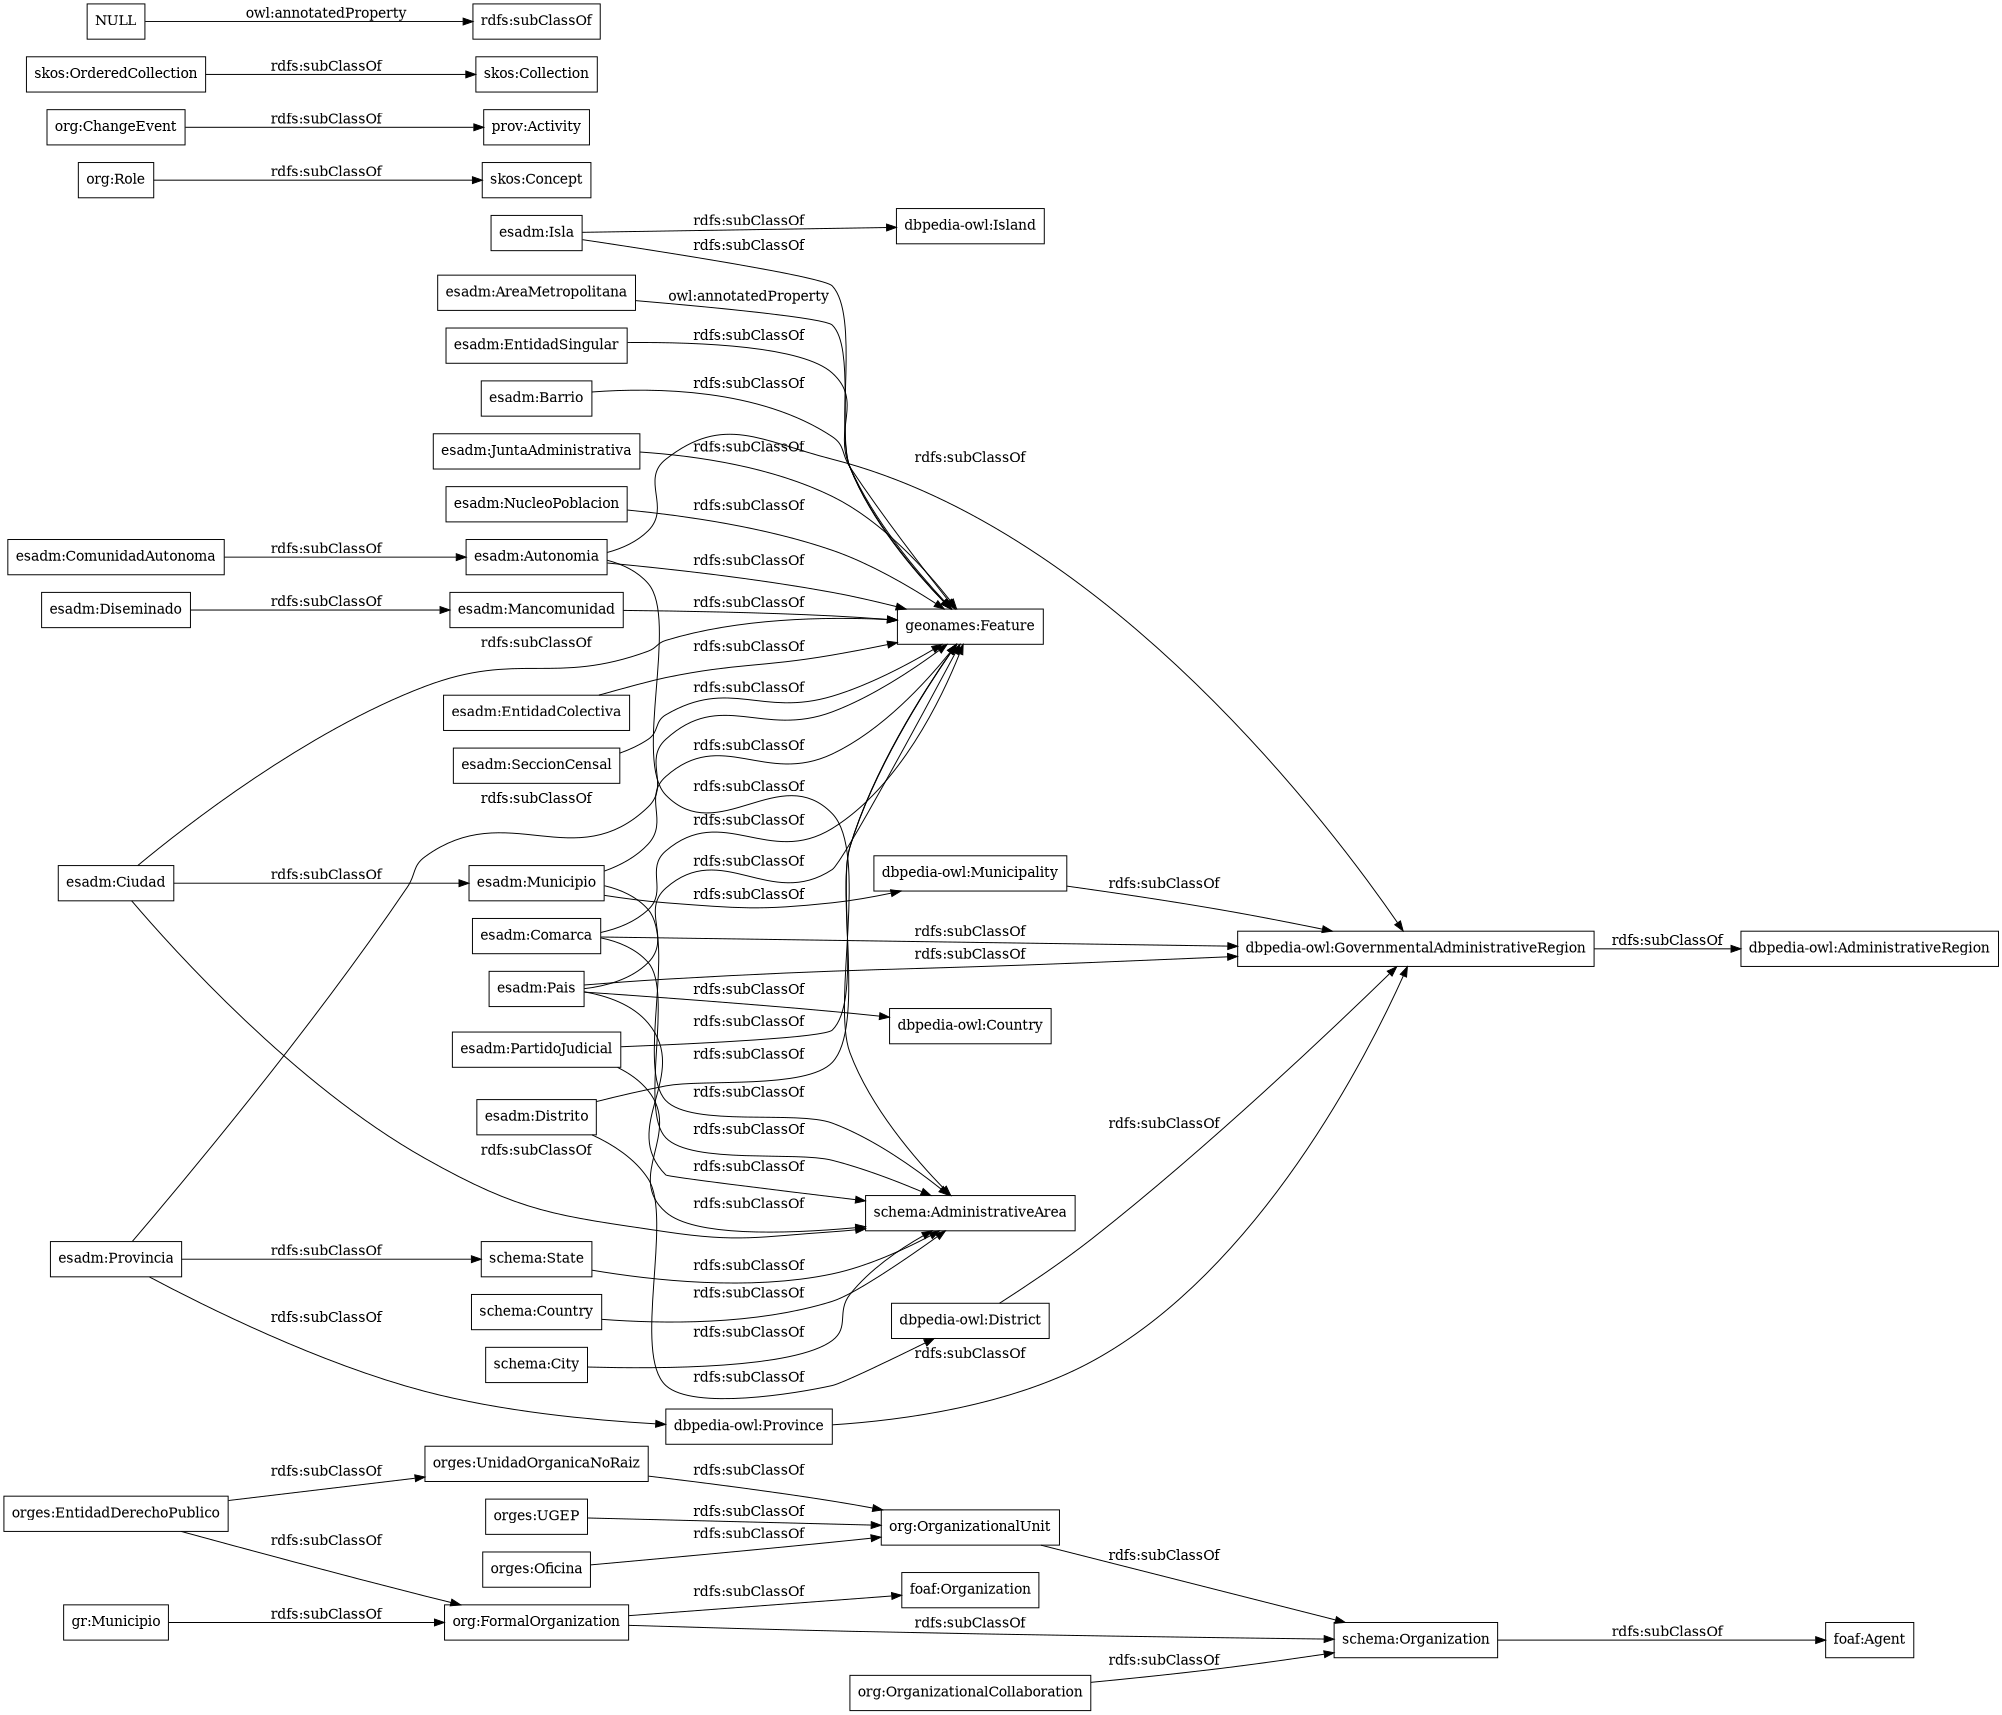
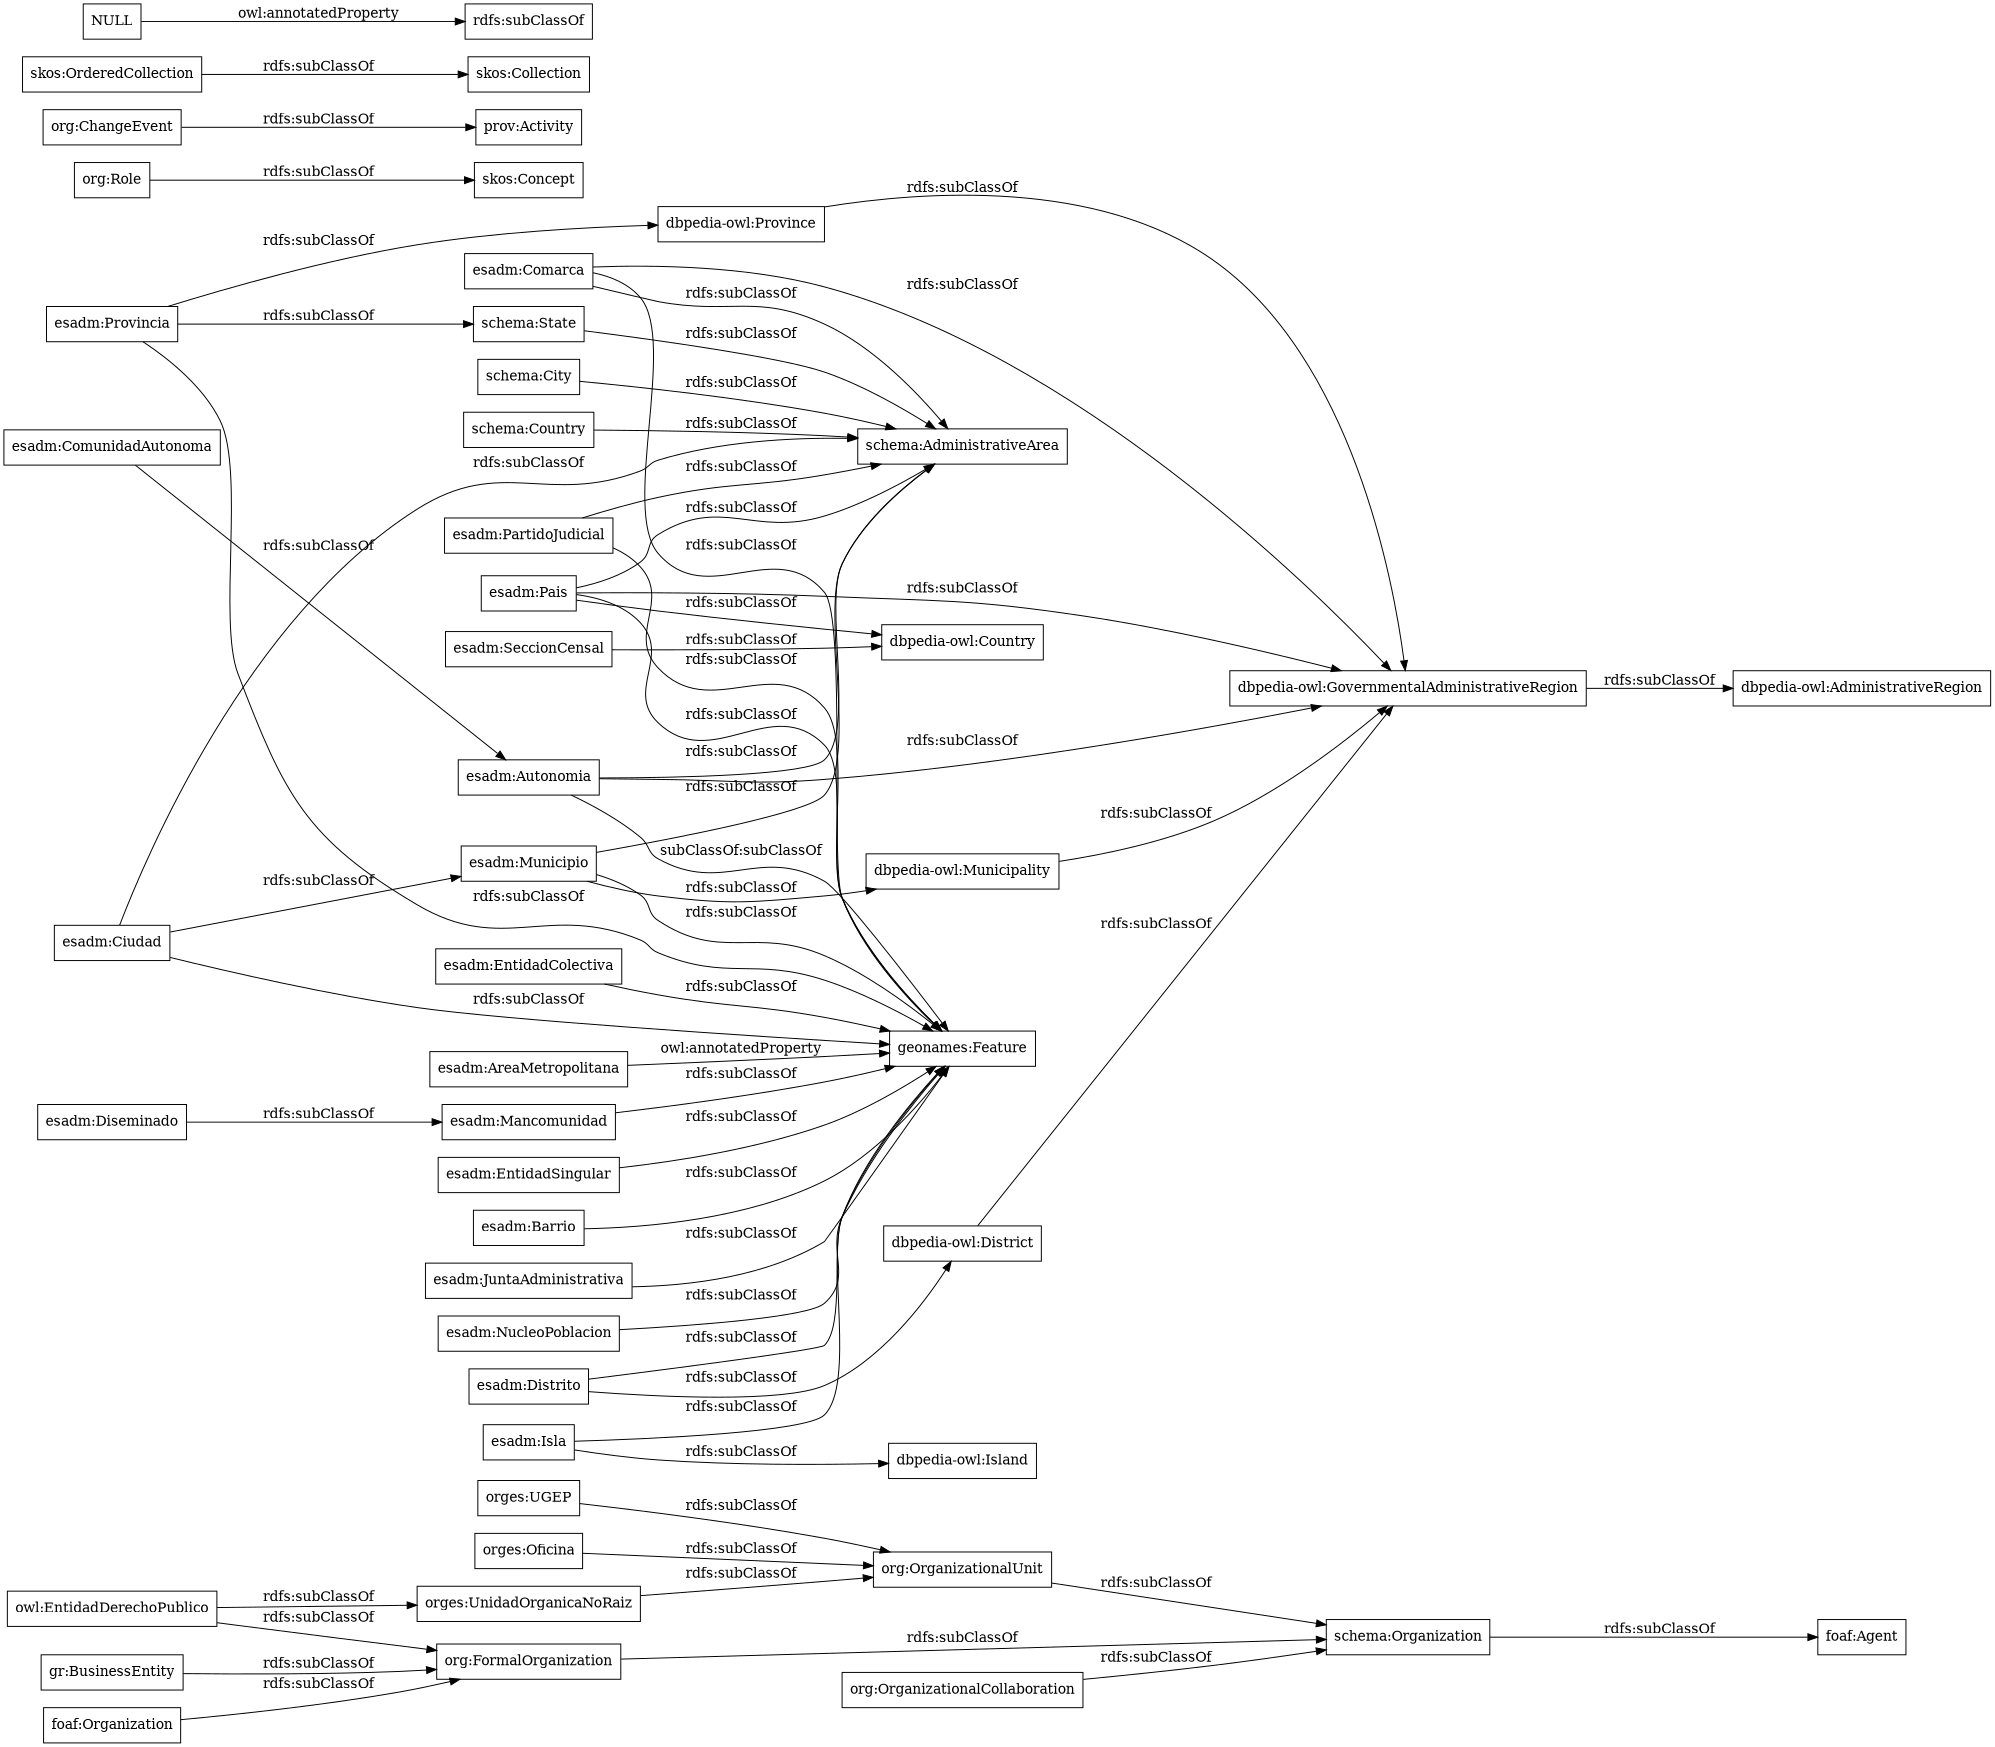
(749, 562) -> (741, 851)
(772, 702) -> (742, 649)
(116, 1514) -> (112, 1609)
(760, 1606) -> (316, 1705)
(116, 1622) -> (112, 1672)
